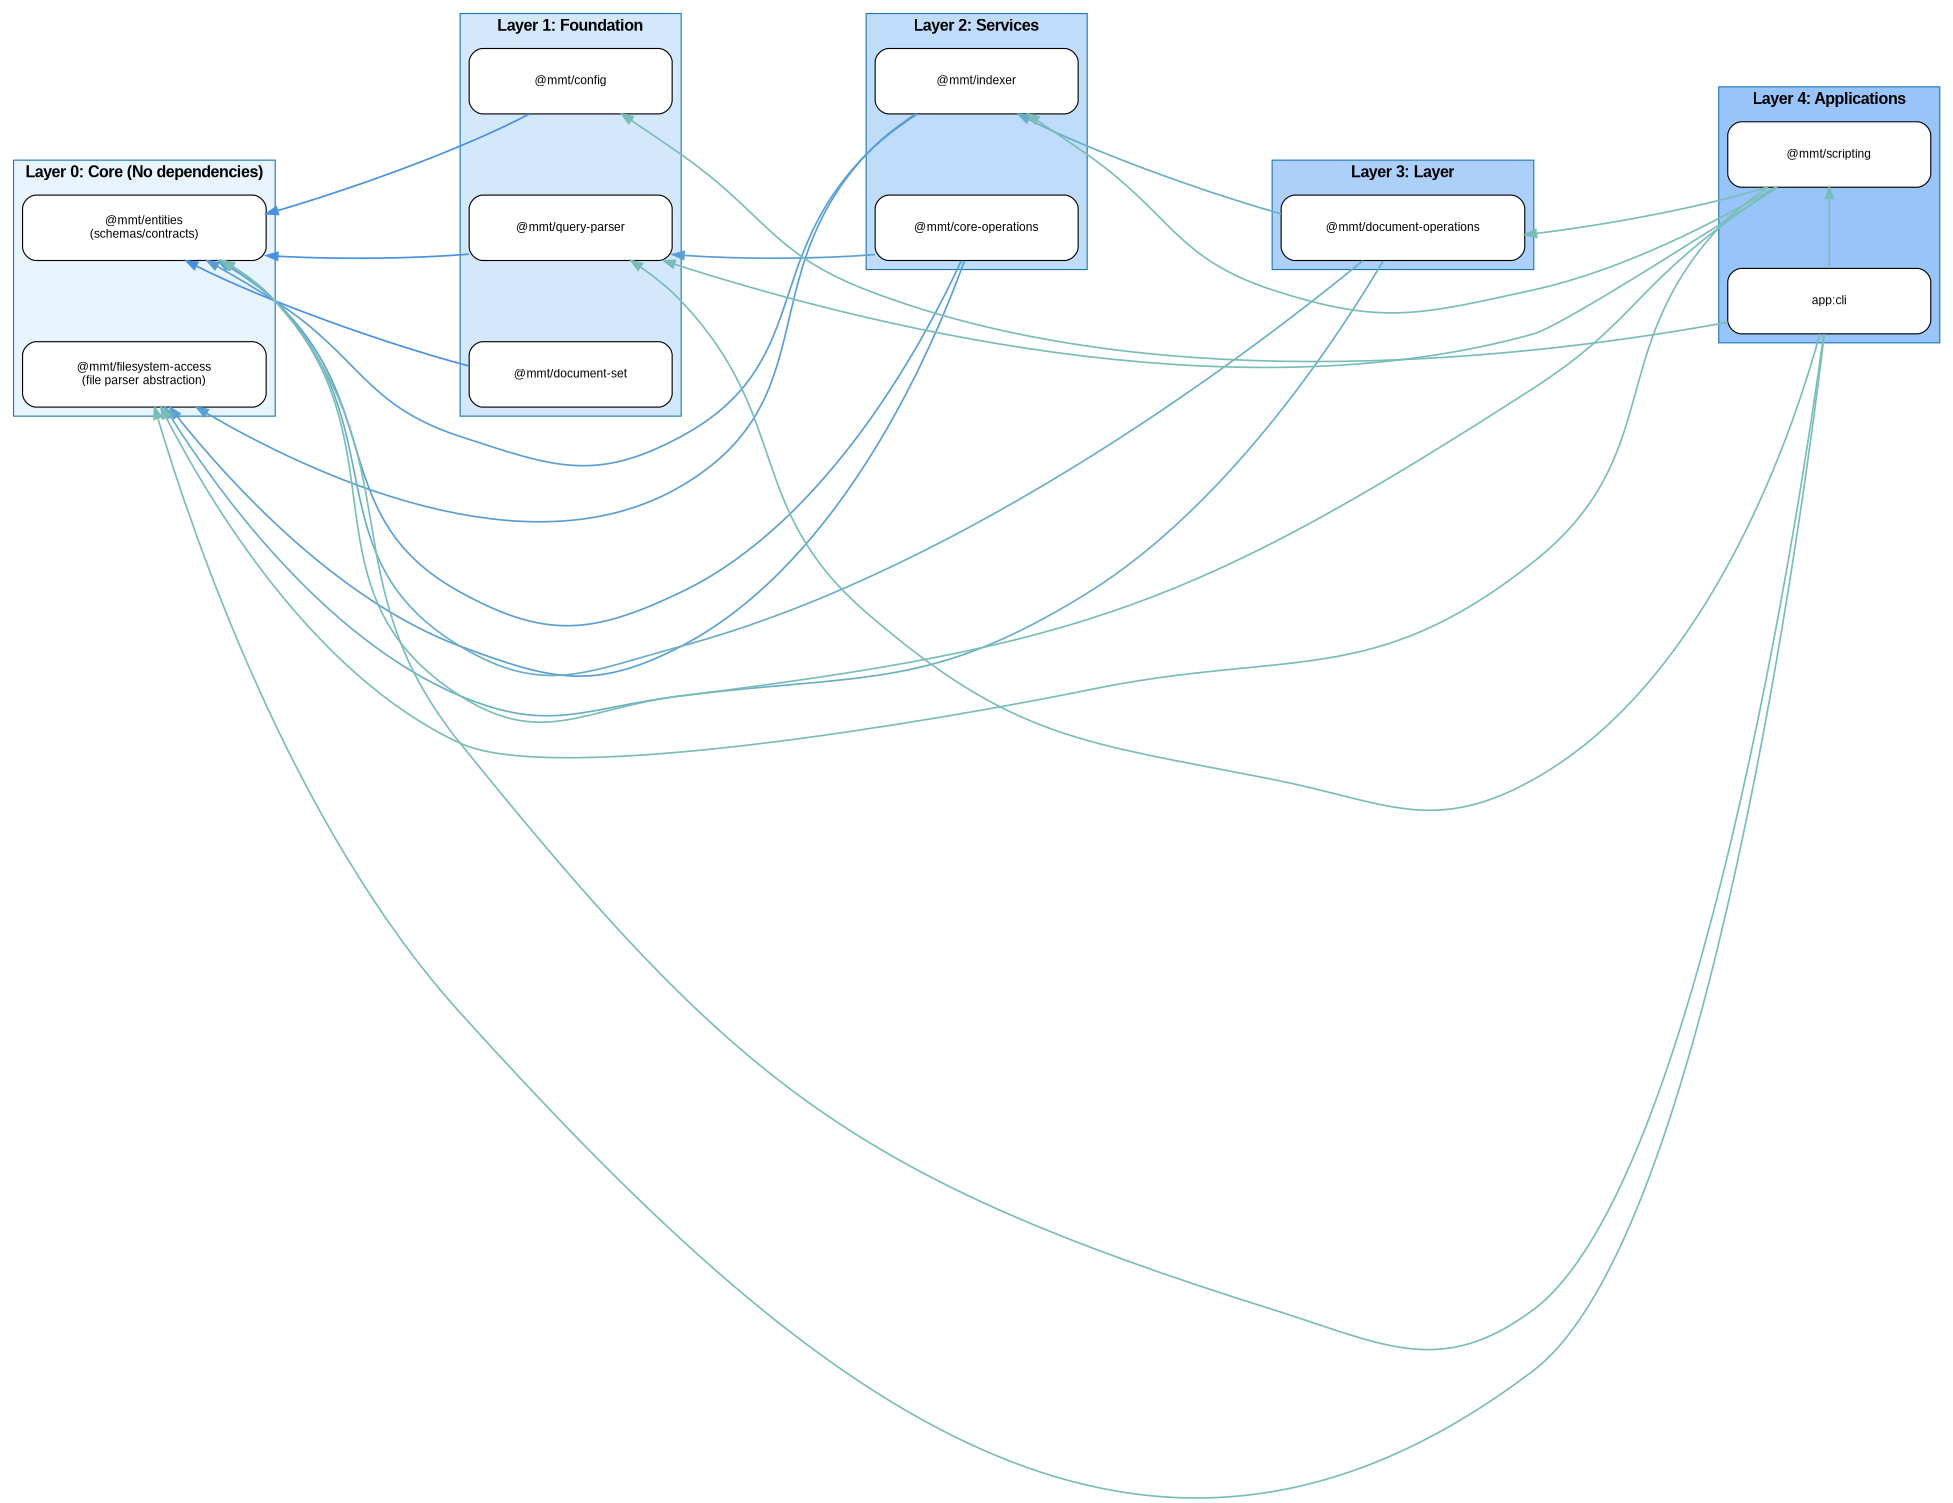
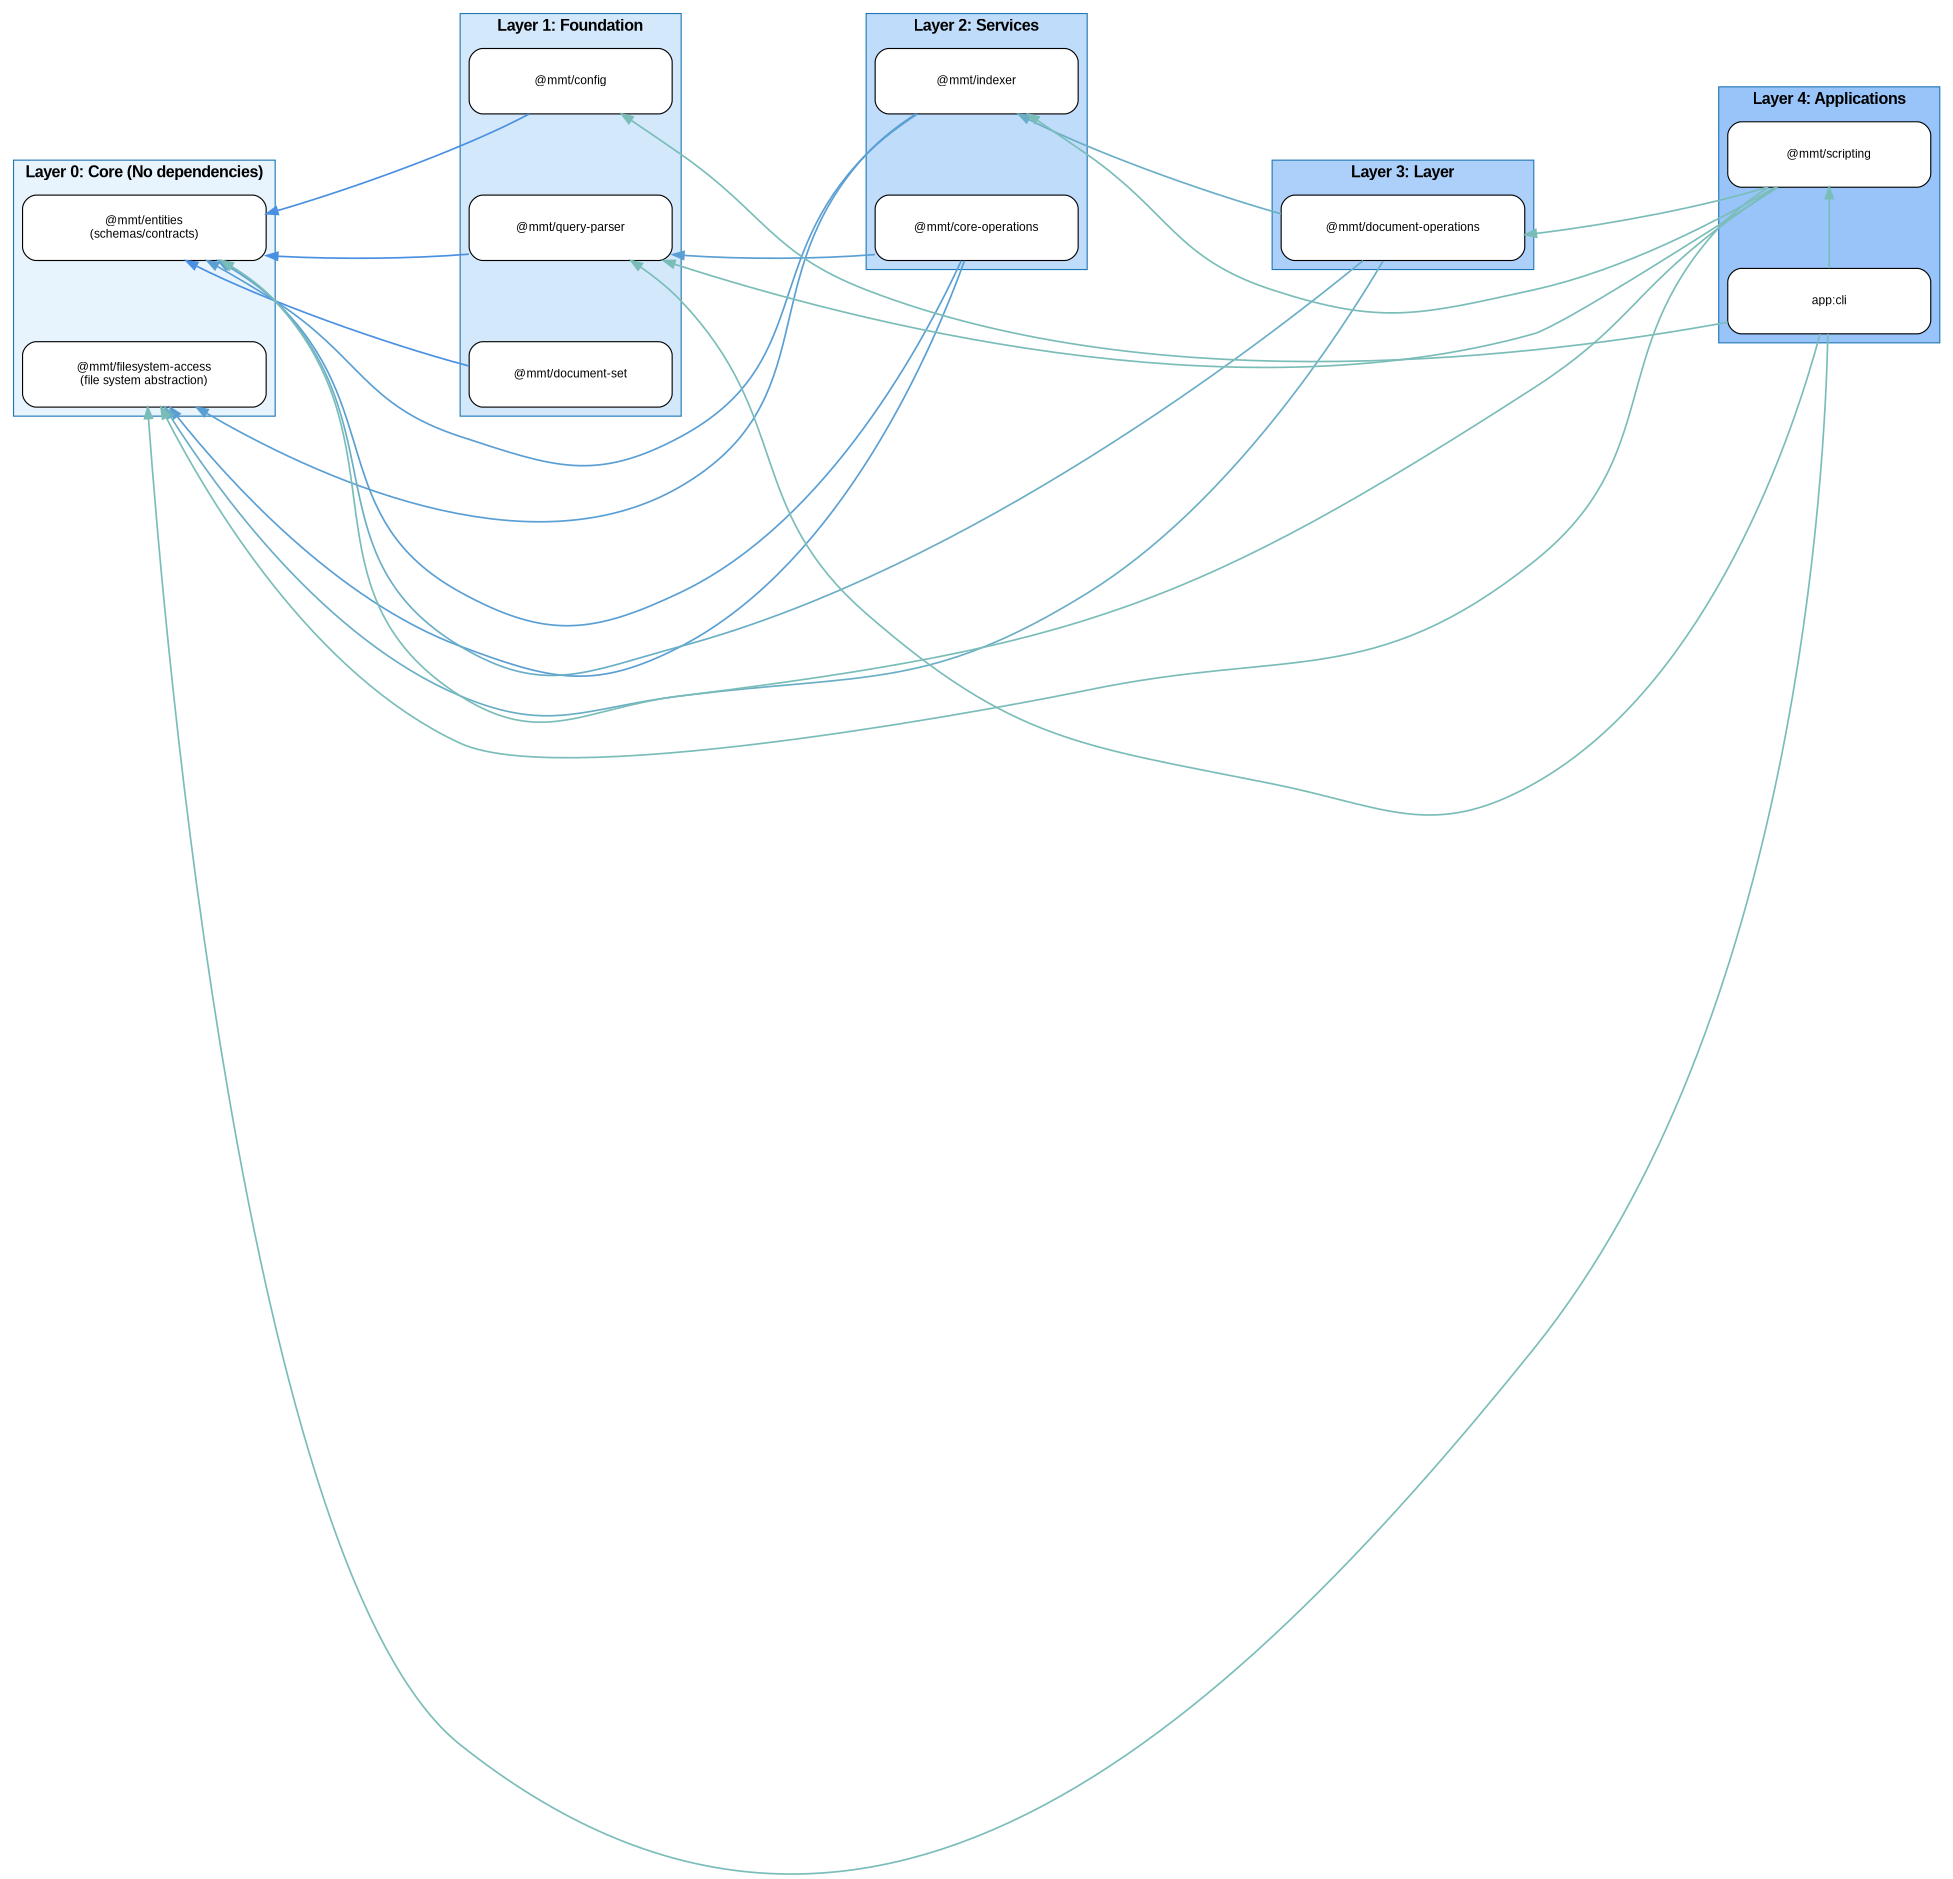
(144, 374) -> (144, 374)
(1155, 1270) -> none
